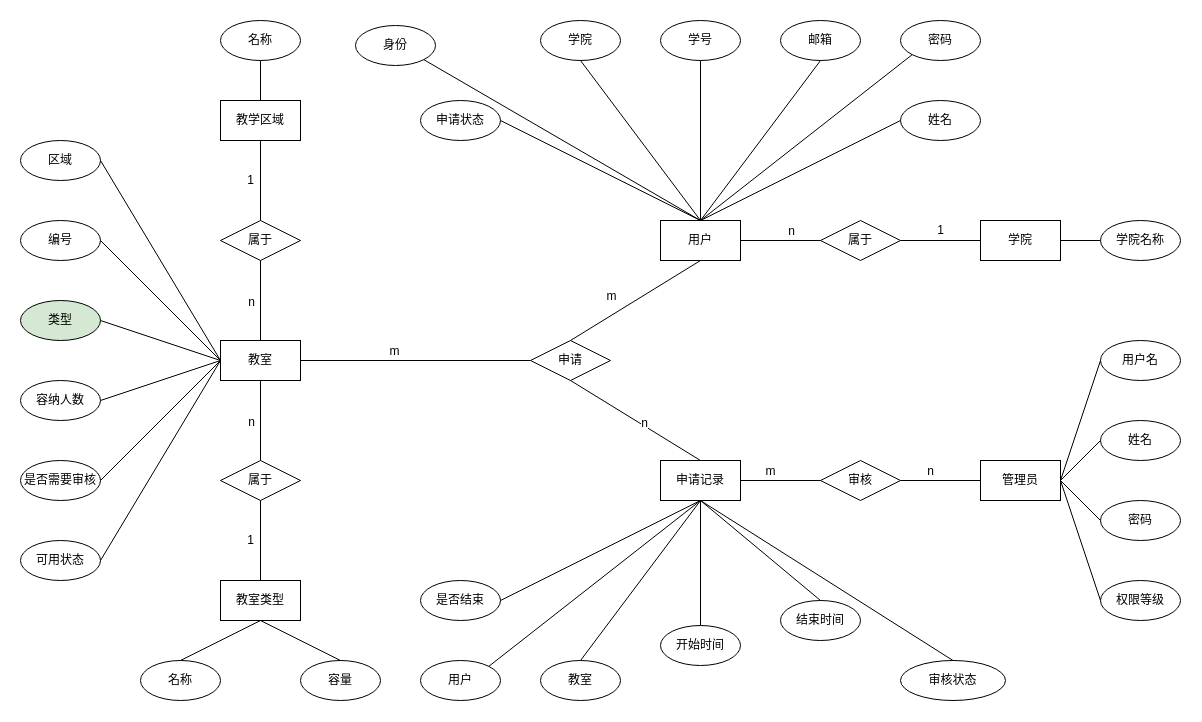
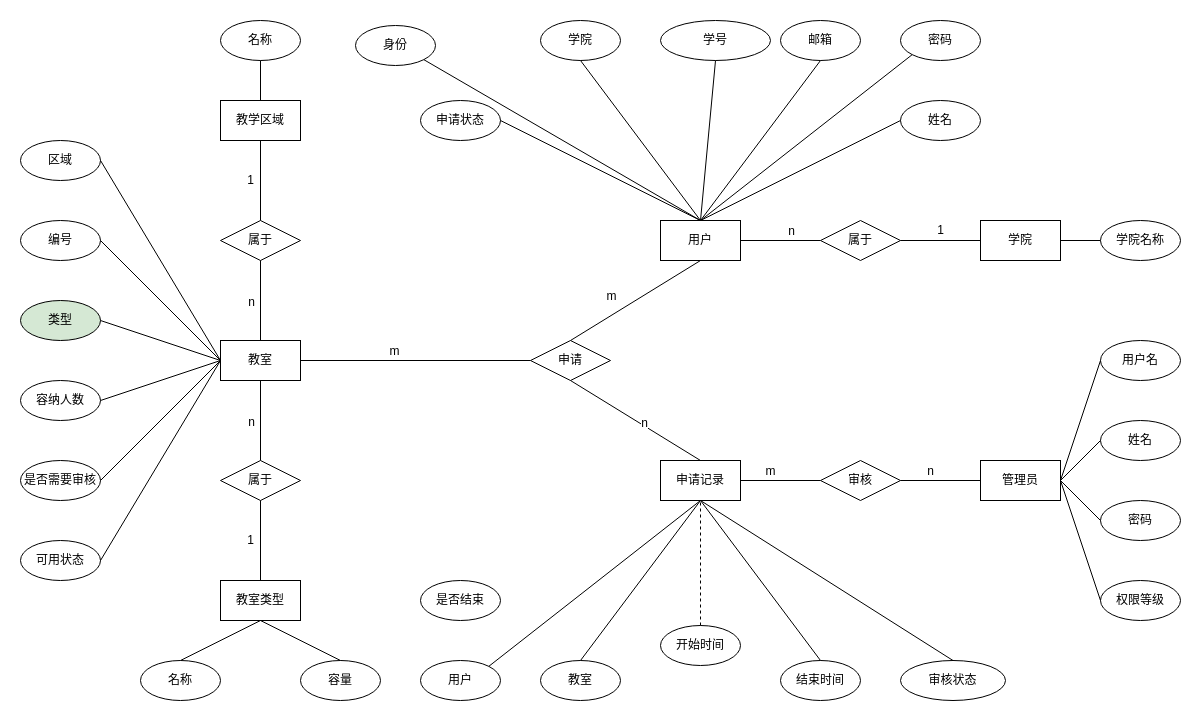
(701, 41) -> (716, 41)
(595, 553) -> none
(701, 565) -> (701, 565)
(821, 621) -> (821, 681)
